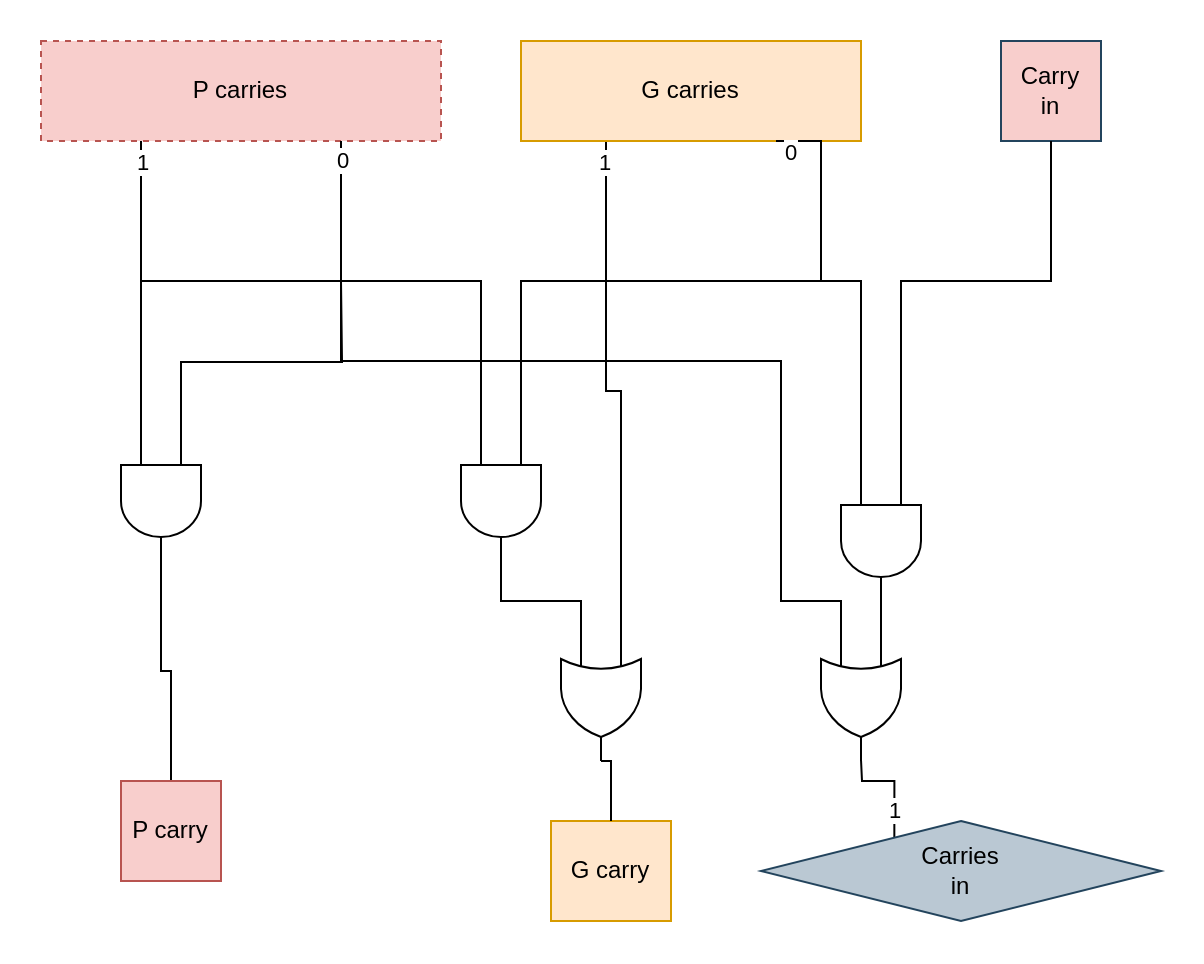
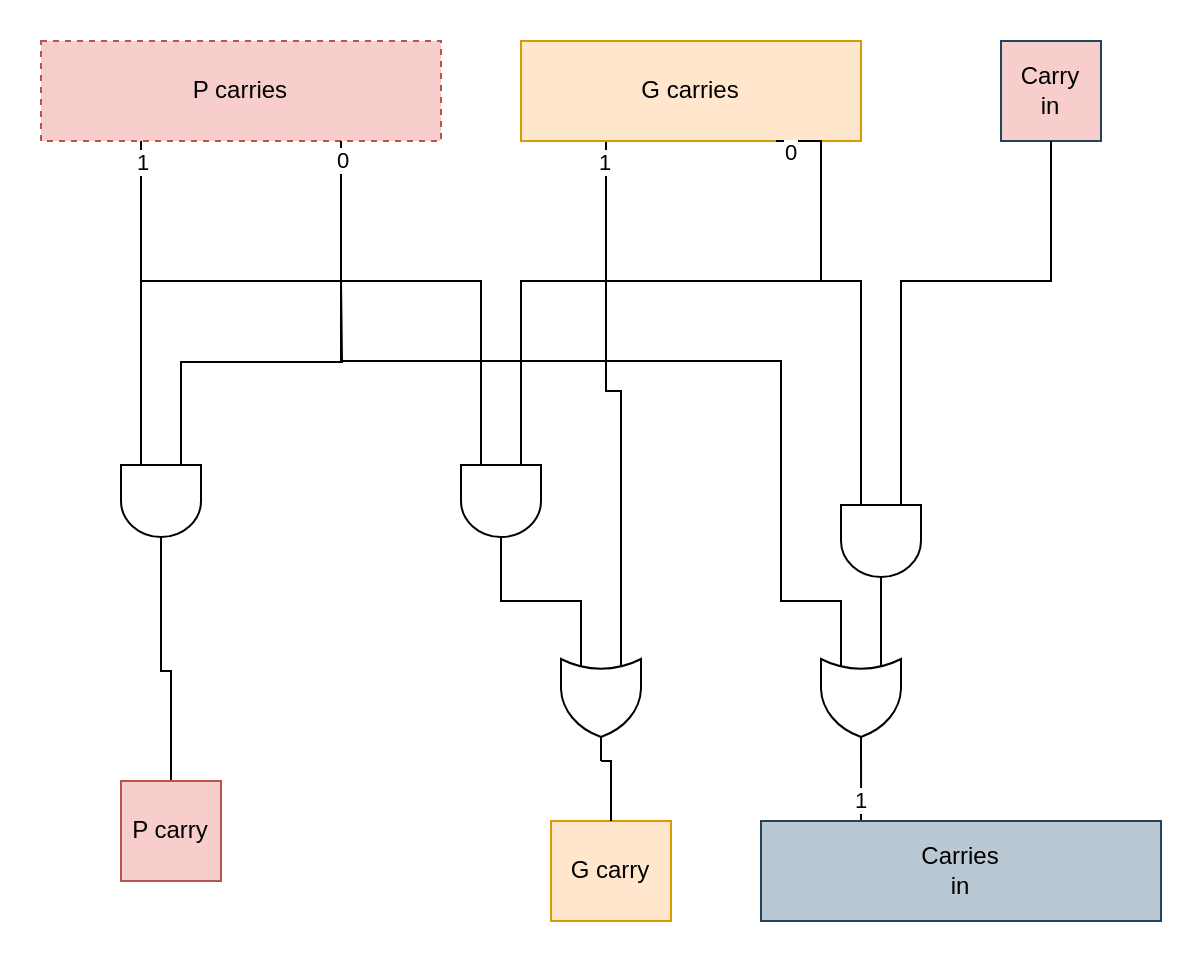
(961, 871) -> (961, 871)
